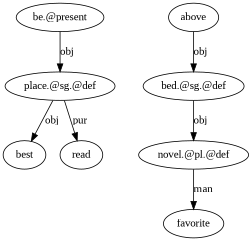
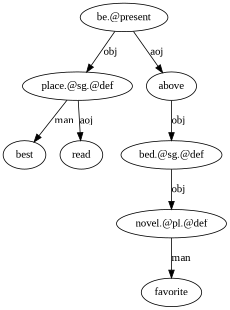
none -> (146, 49)
(52, 121) -> (64, 121)
(80, 121) -> (87, 121)
